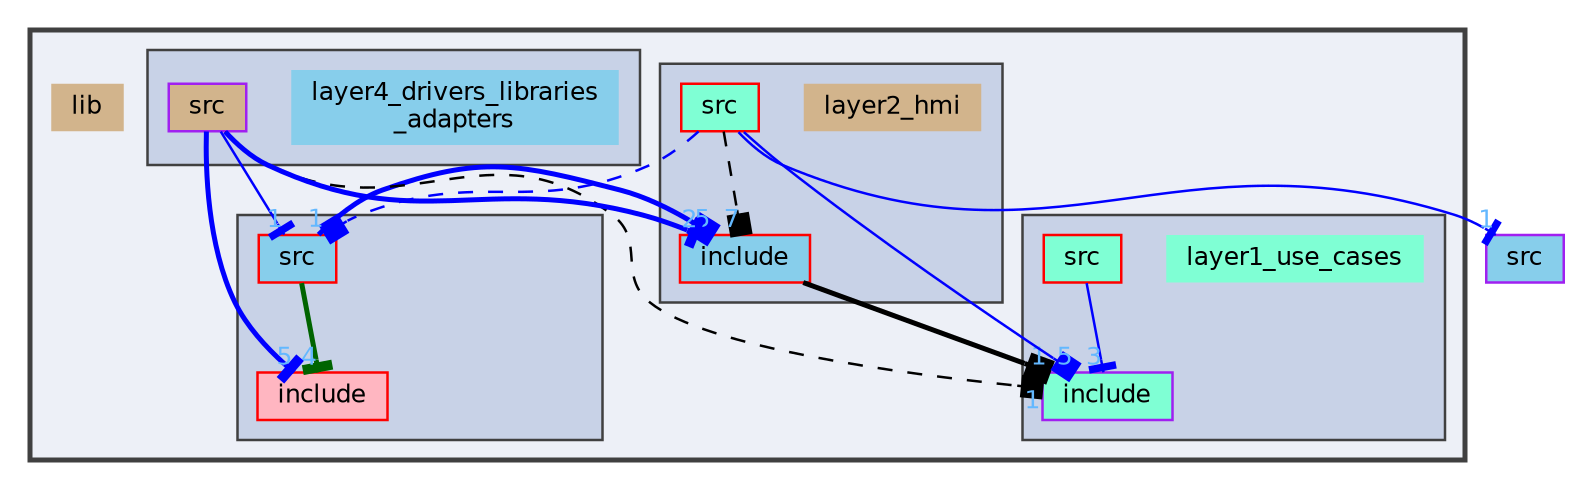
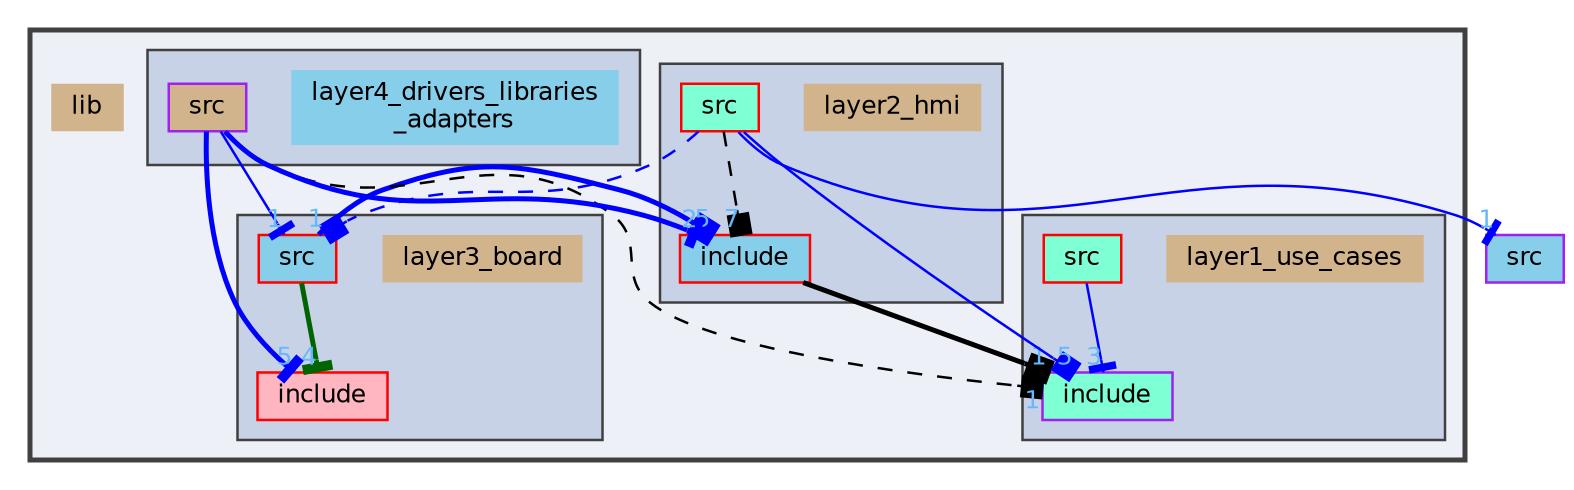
none -> (482, 259)
(1295, 259) -> (1295, 259)
